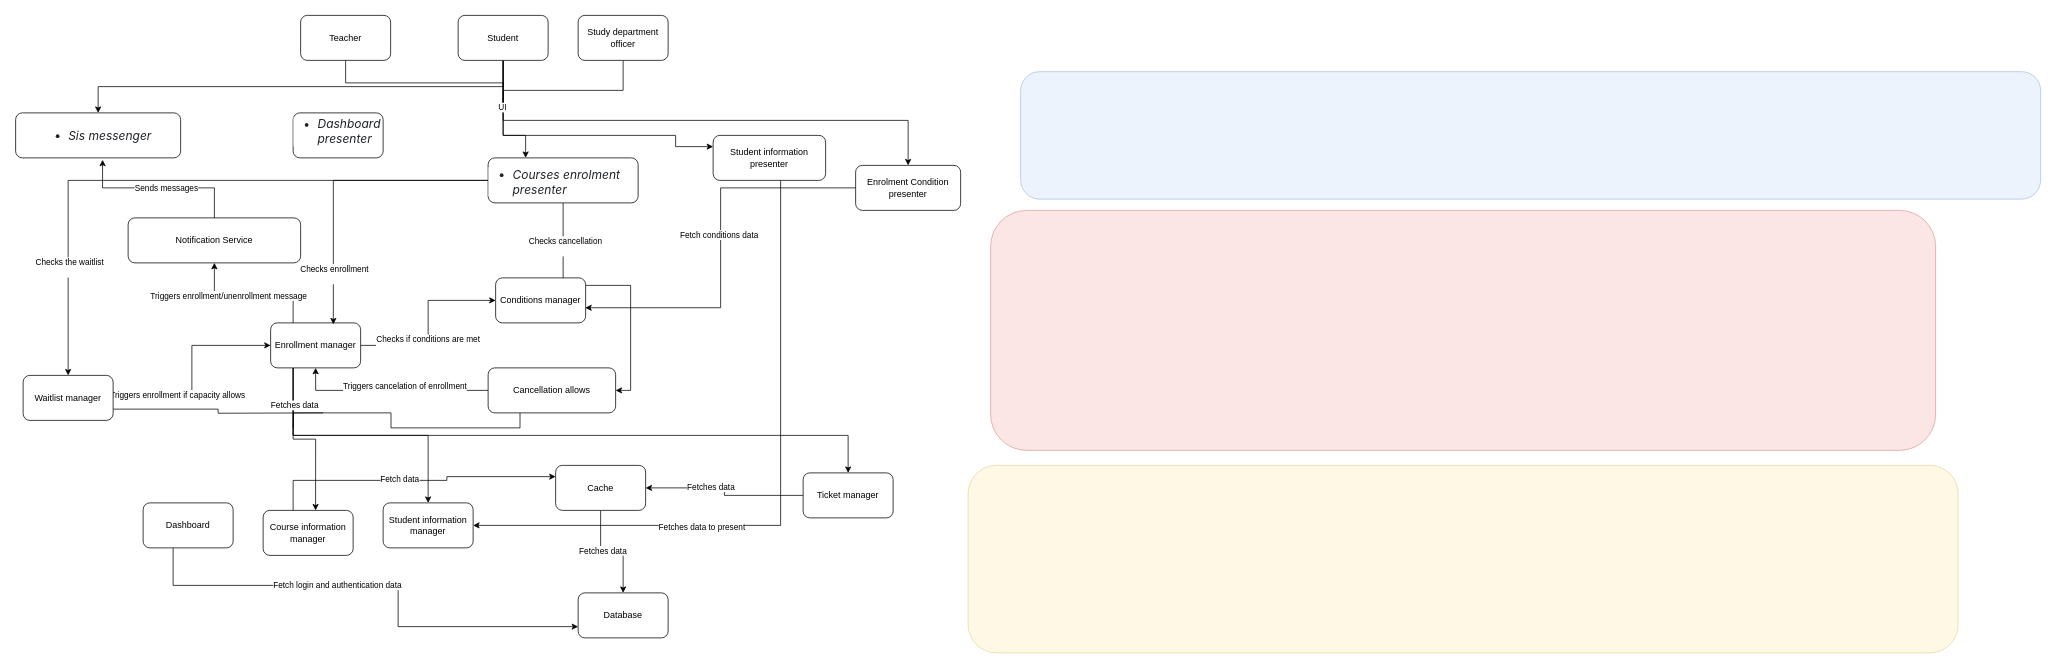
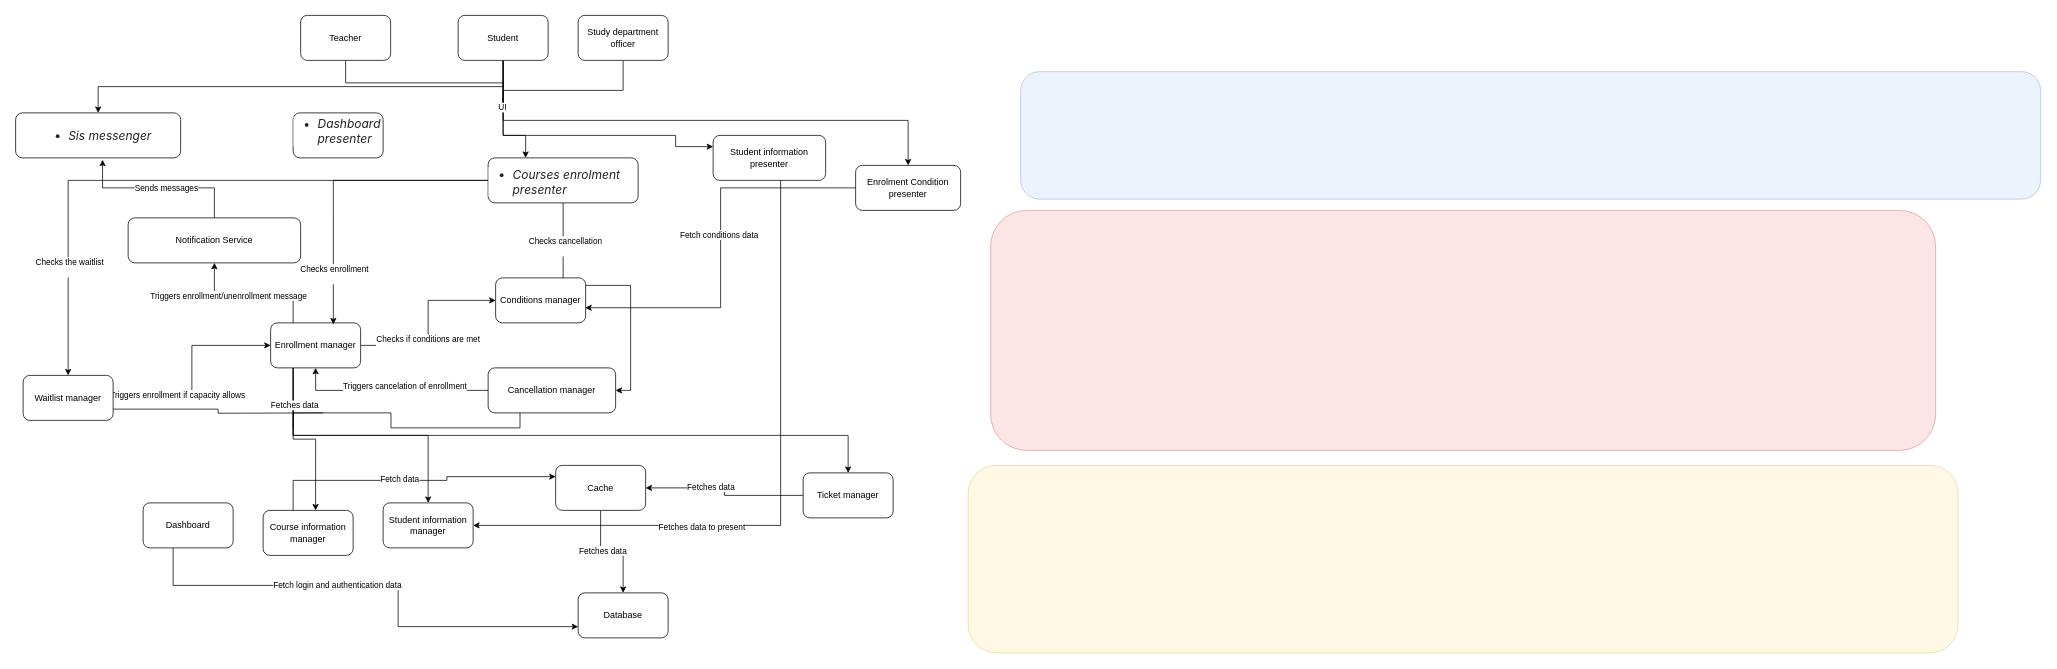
(552, 390) -> (552, 390)
